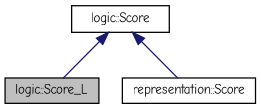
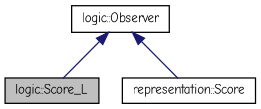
(120, 19) -> (120, 19)
